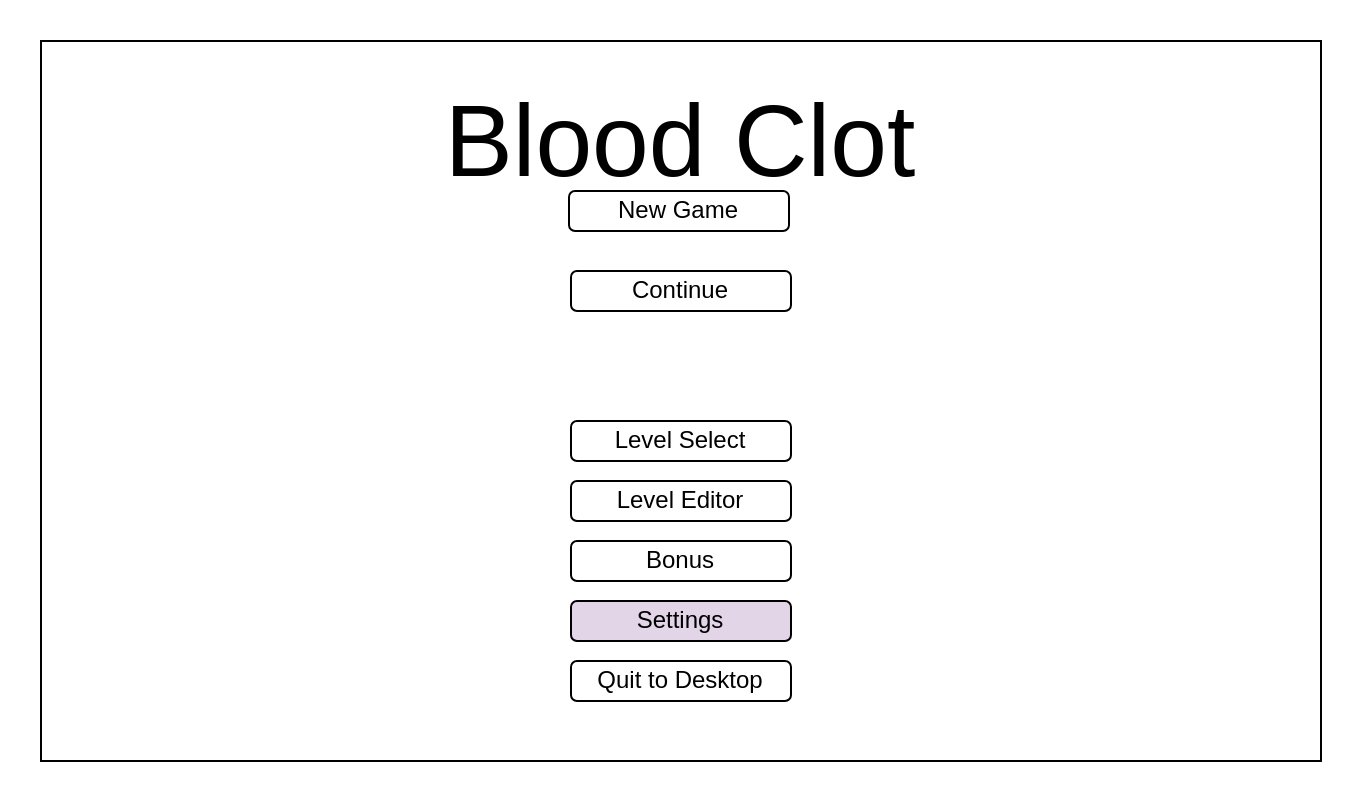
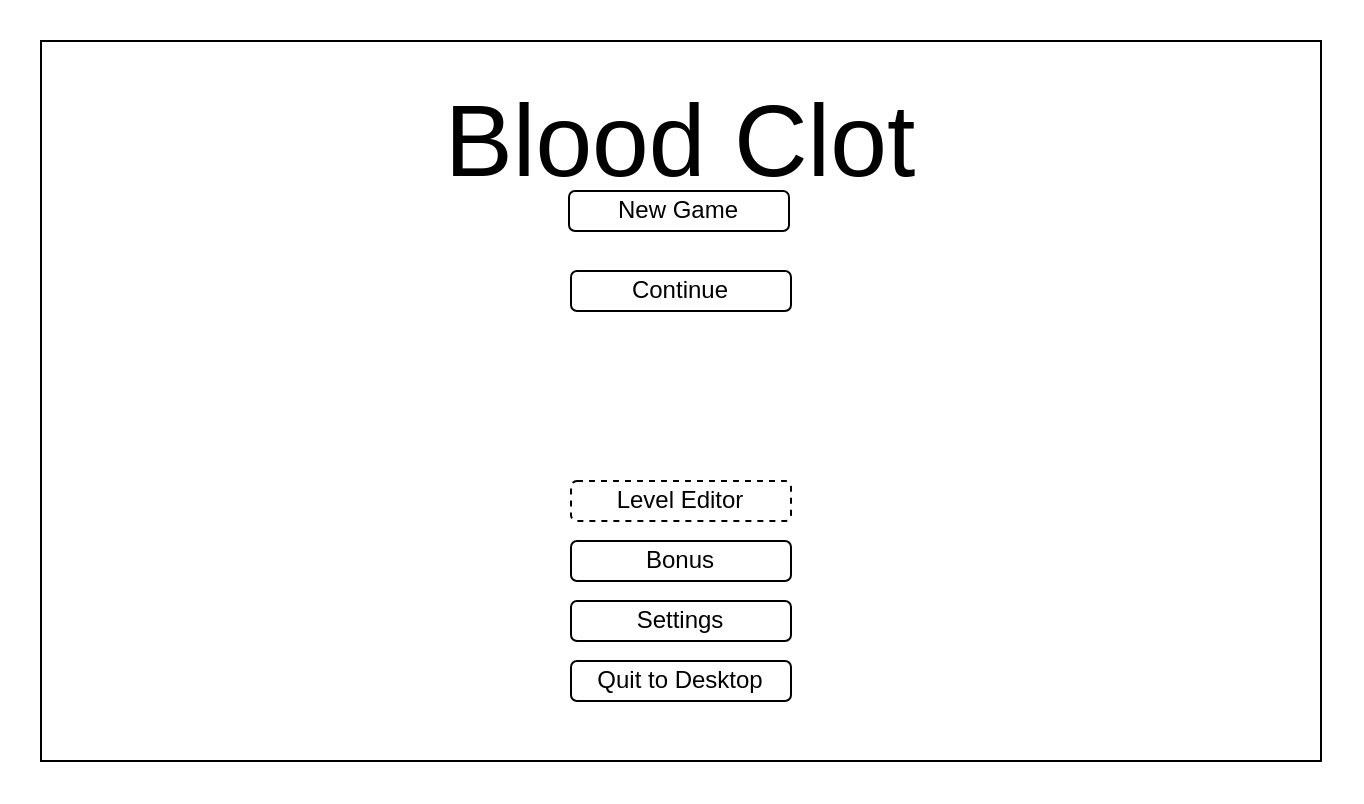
(681, 441) -> none
(681, 501) -> (681, 501)
(681, 621) -> (681, 621)
